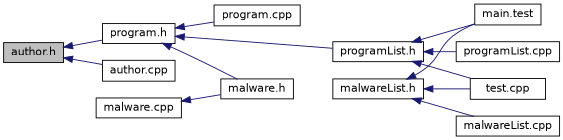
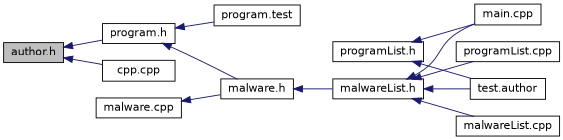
(257, 15) -> (257, 15)
(508, 15) -> (508, 15)
(259, 43) -> none
(446, 52) -> (453, 67)
(139, 71) -> (139, 71)
none -> (318, 89)
(508, 89) -> (508, 89)
